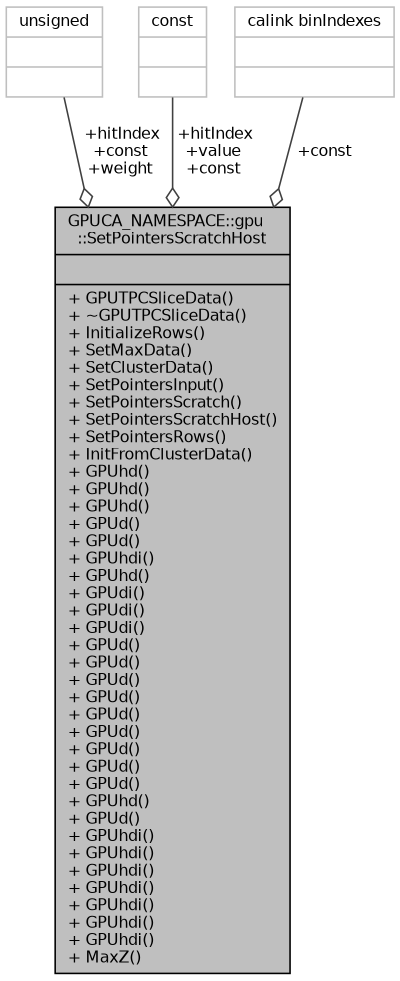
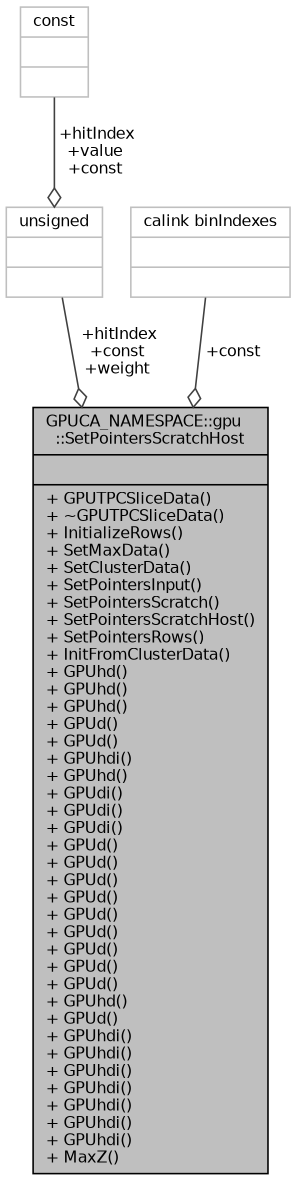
(173, 143) -> (54, 143)
